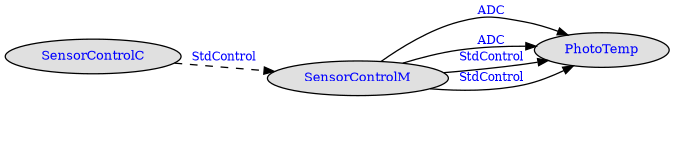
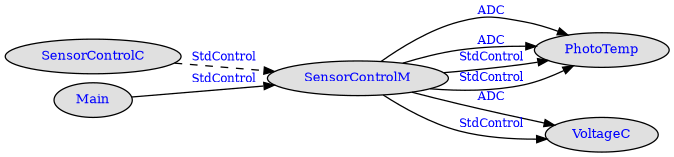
none -> (93, 100)
none -> (602, 135)
